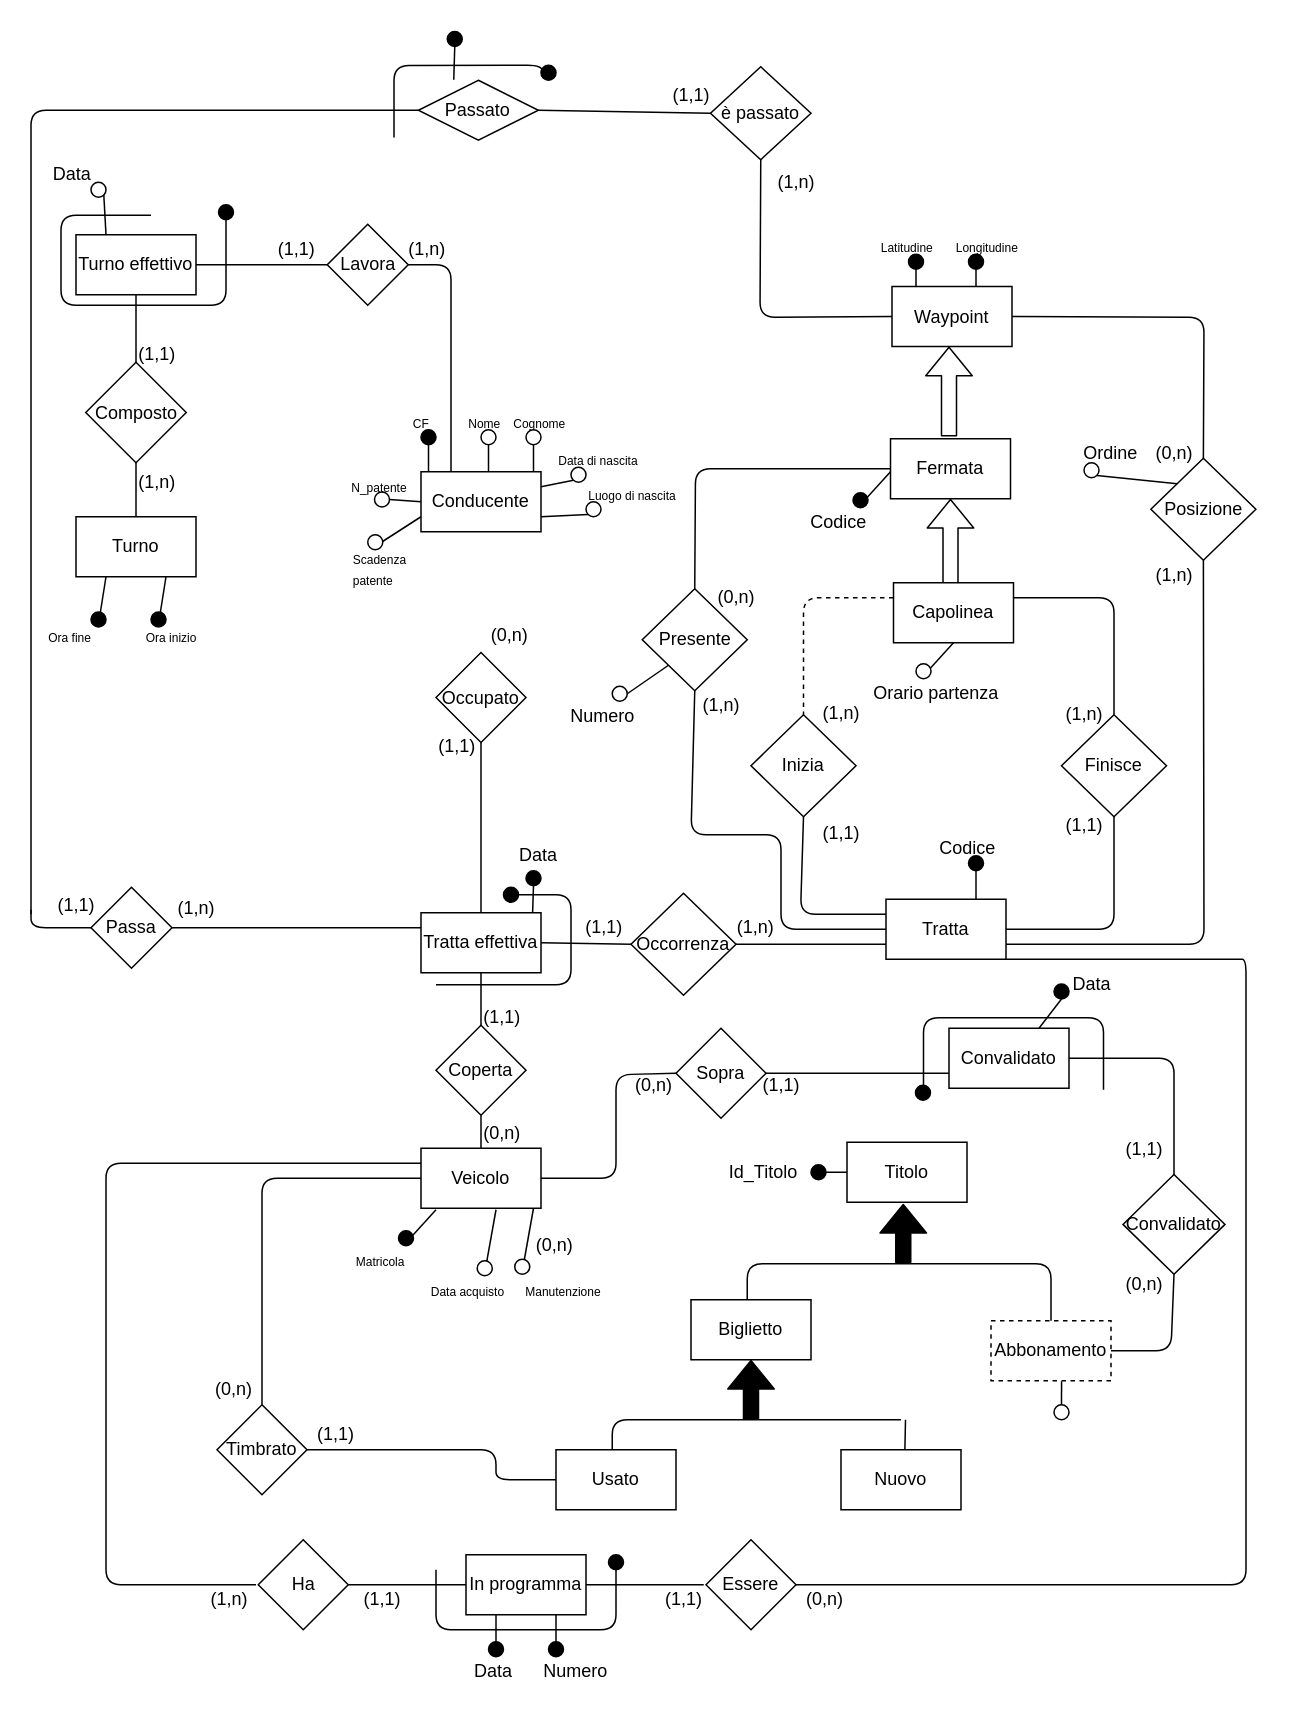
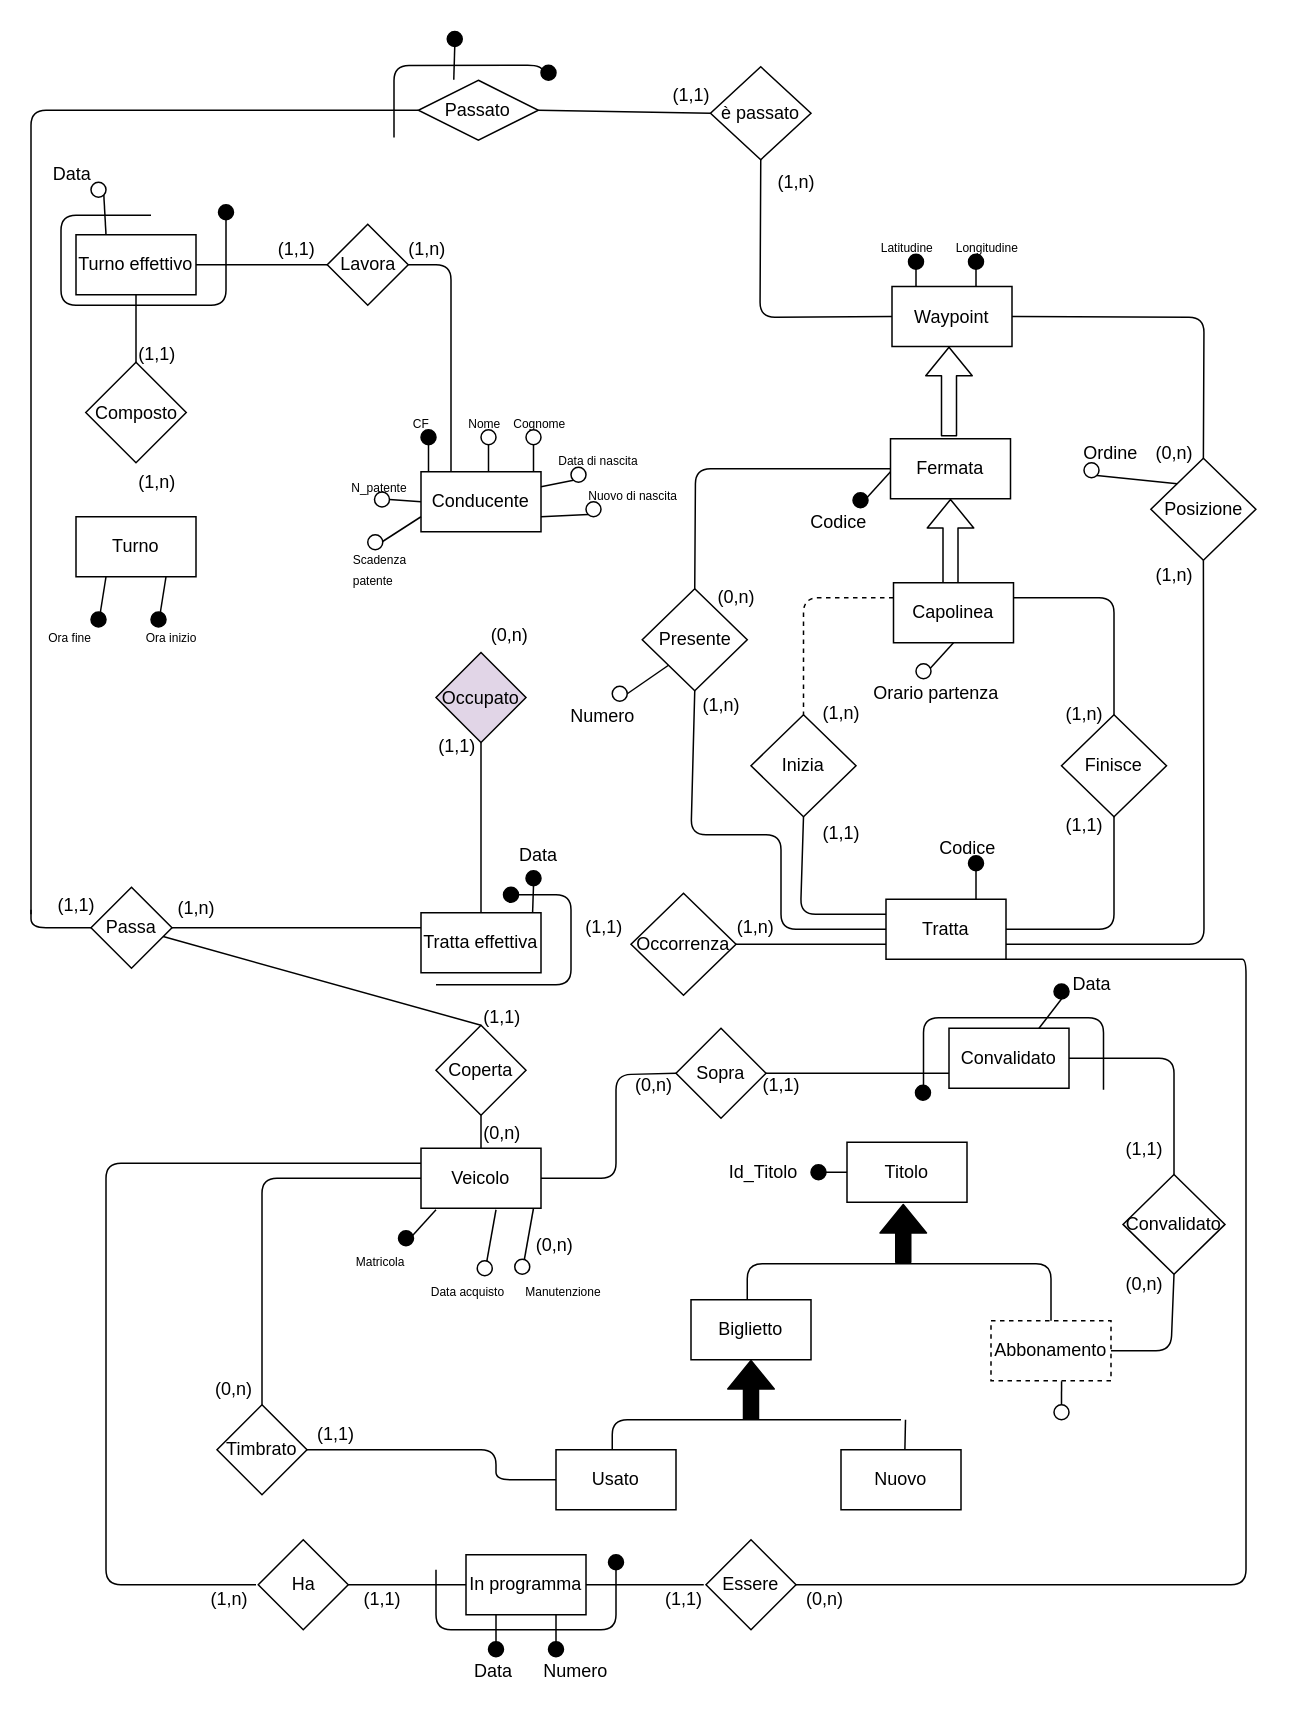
(136, 490) -> none
(660, 495) -> (660, 495)
(481, 698) -> (481, 698)
(586, 944) -> none
(481, 999) -> (322, 981)
